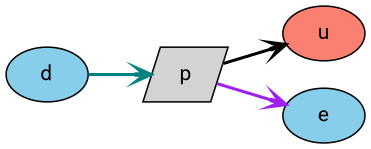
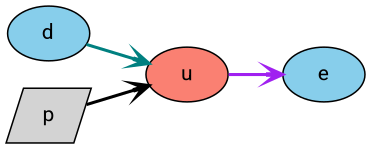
(112, 75) -> (110, 52)
(244, 92) -> (248, 75)
